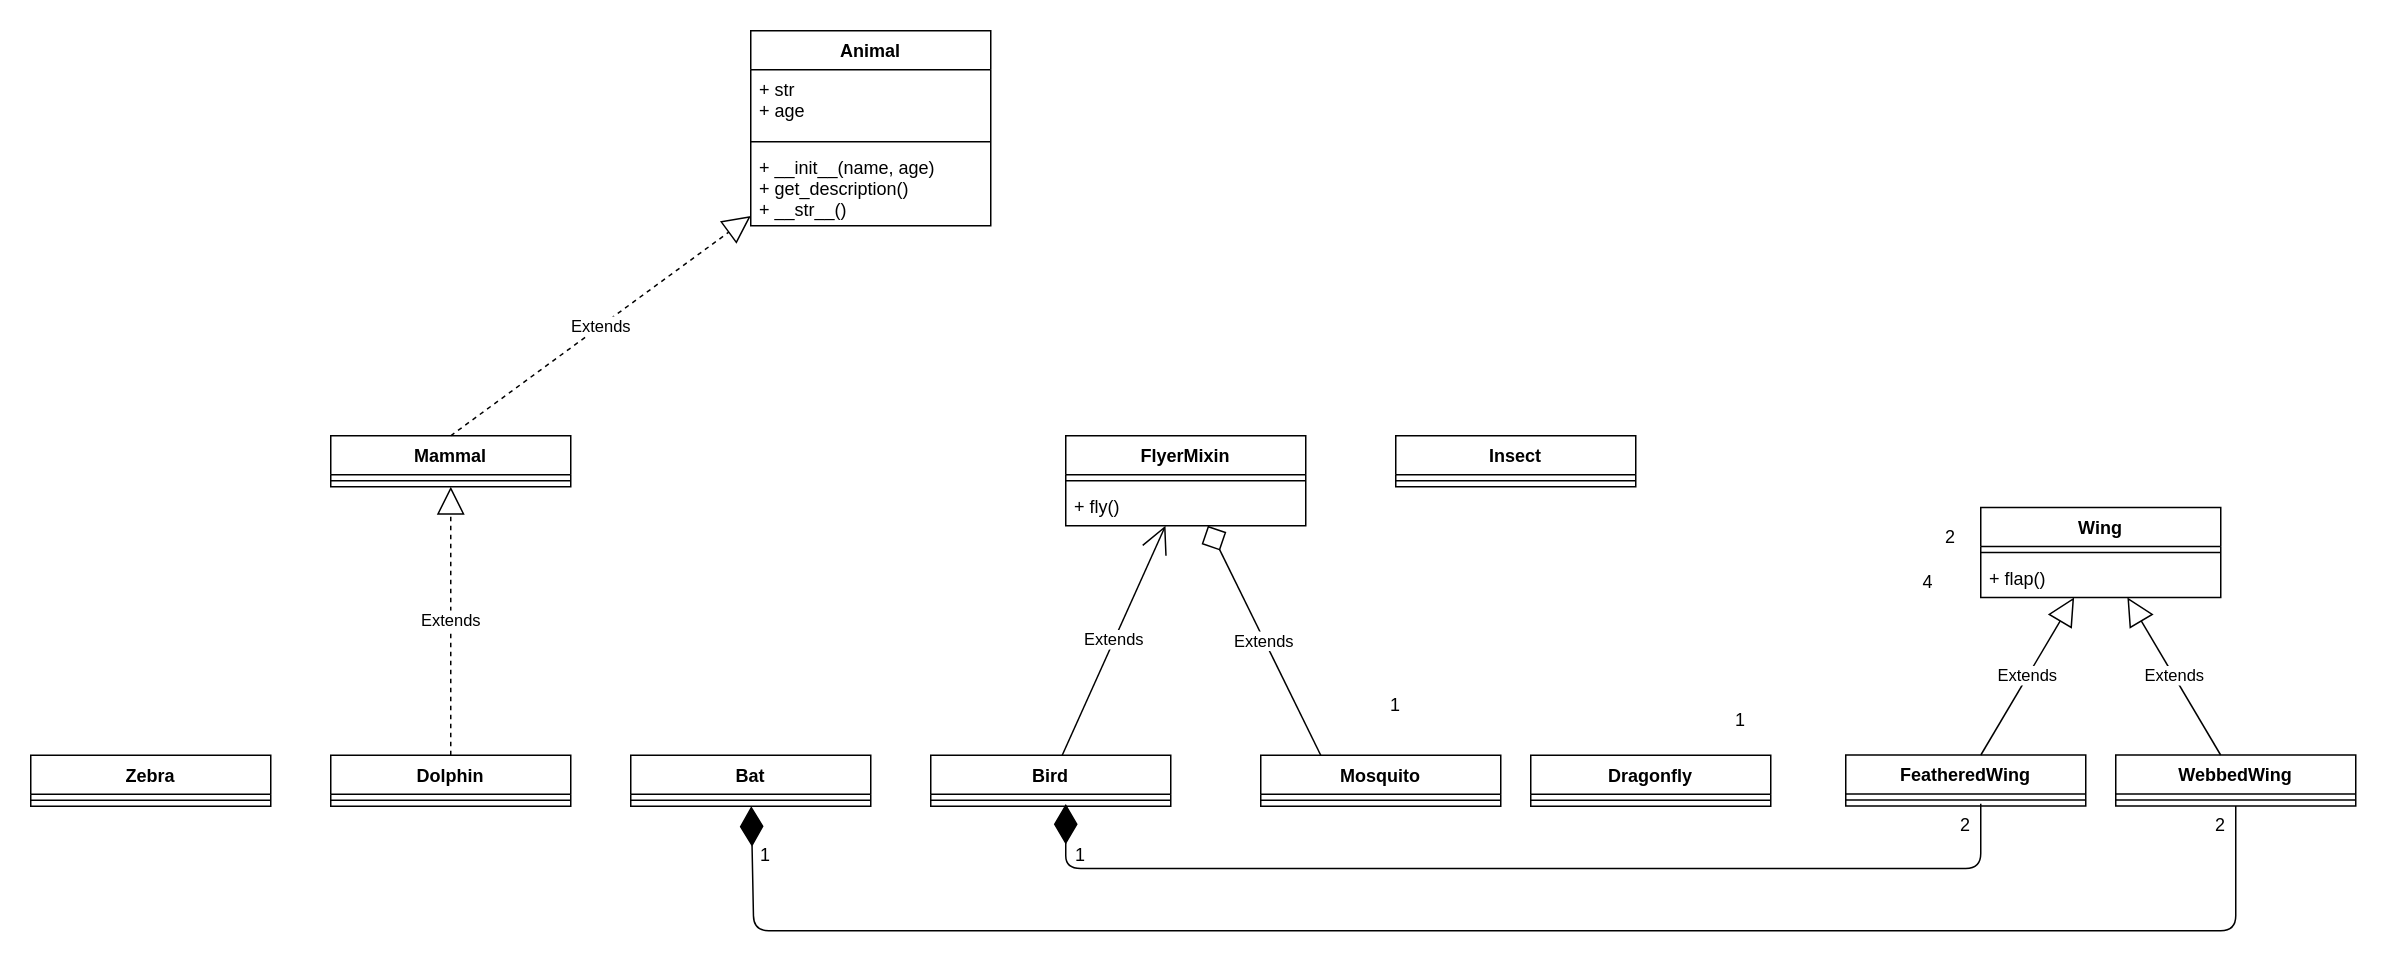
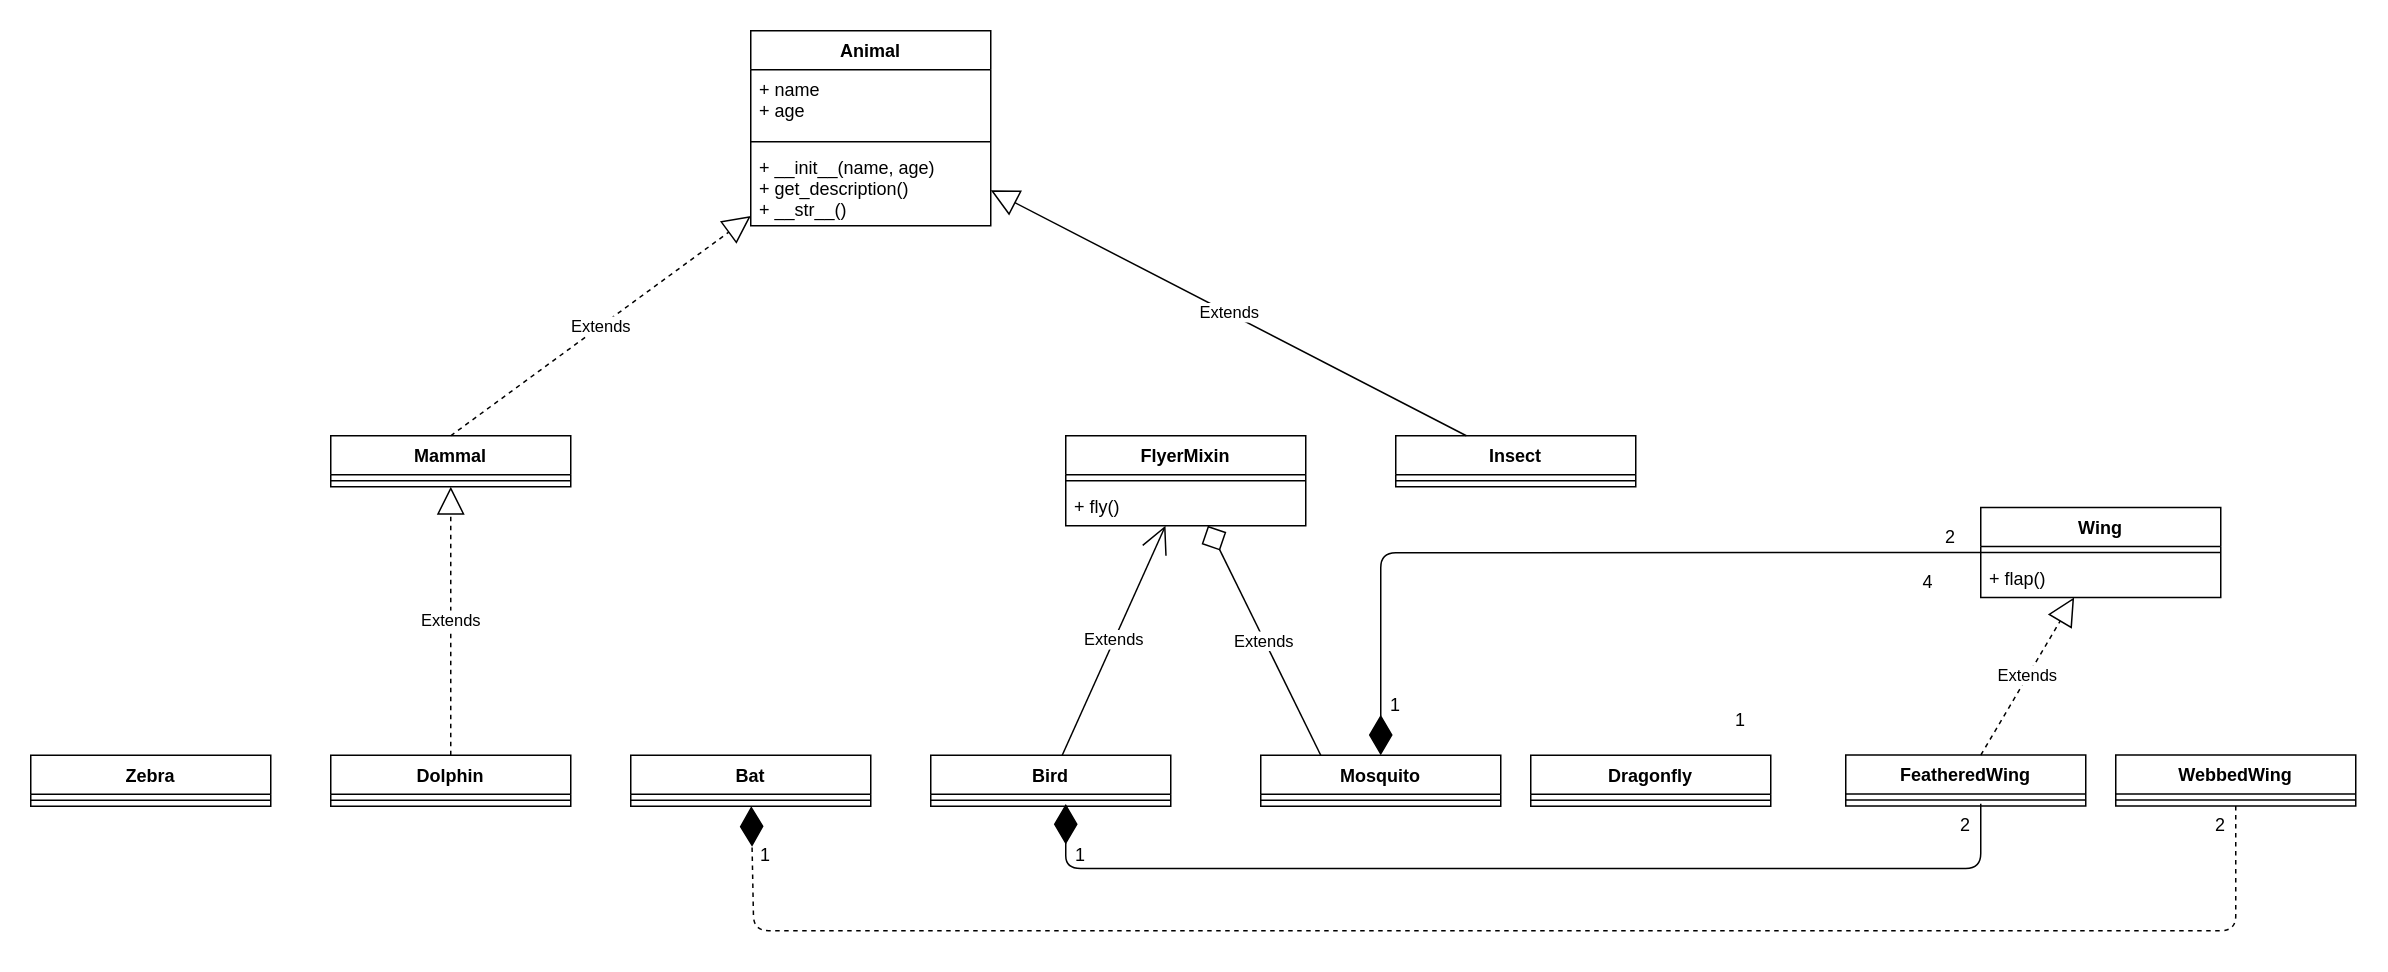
(782, 90) -> (787, 90)
none -> (1241, 319)
none -> (1603, 553)
(2181, 688) -> none
(2002, 719) -> (2002, 719)
(1513, 931) -> (1513, 931)
